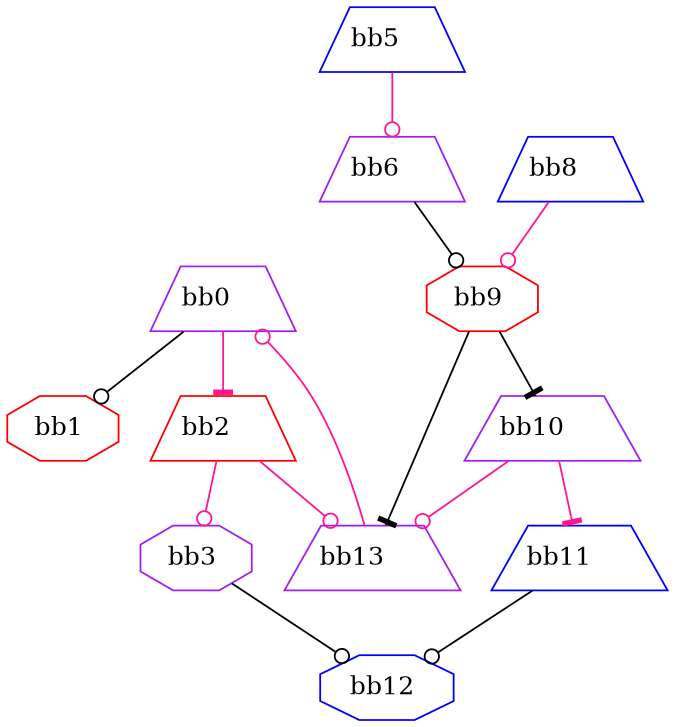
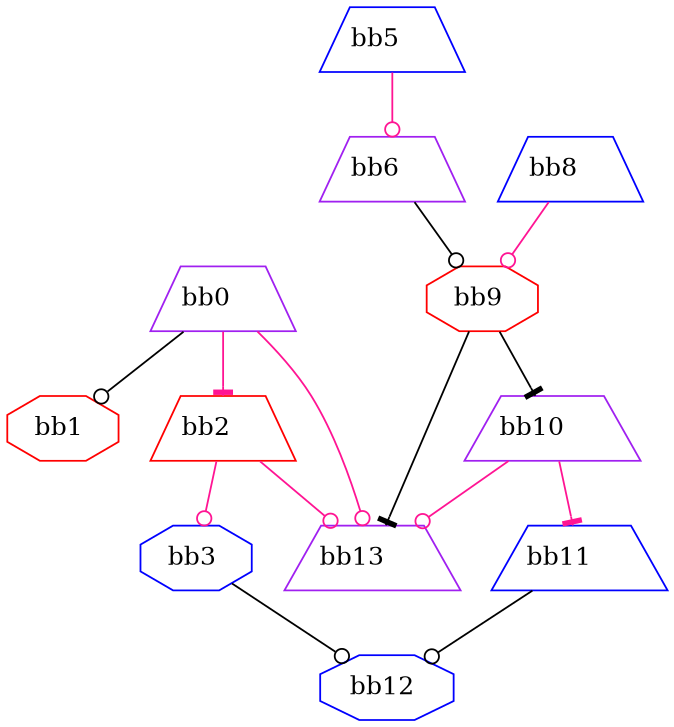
(328, 427) -> (322, 414)
(196, 558) -> (196, 558)
